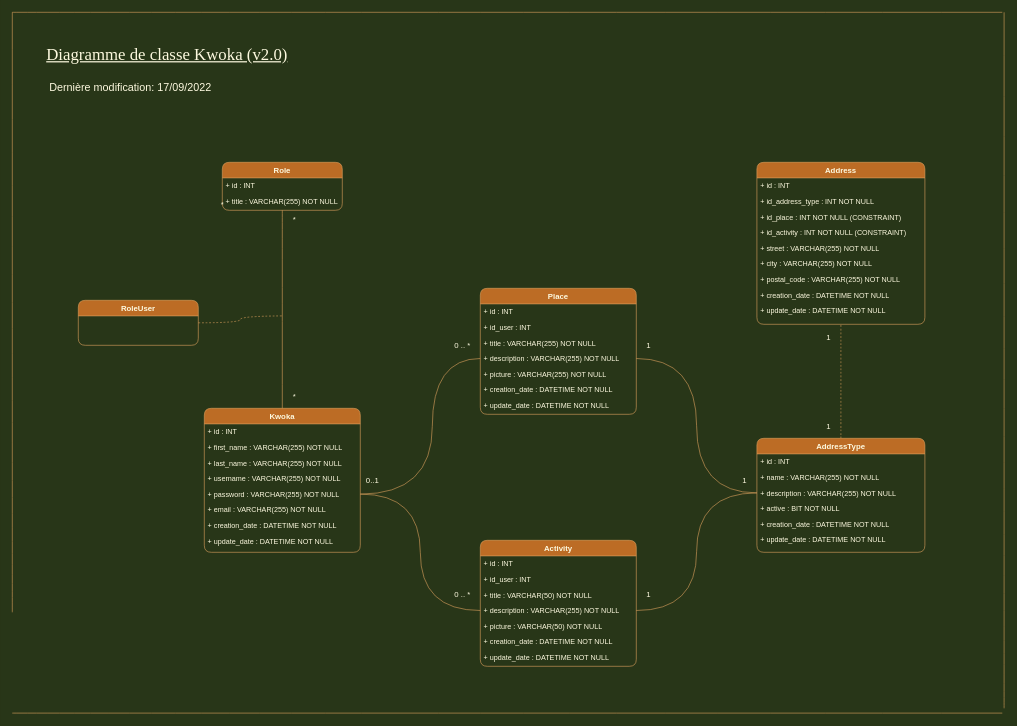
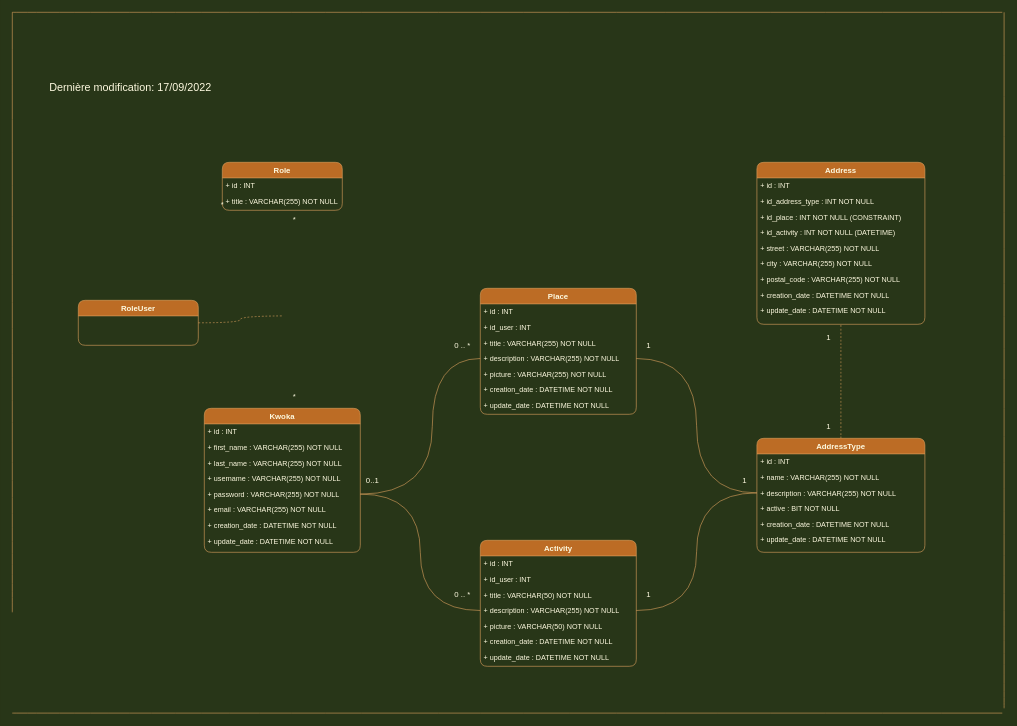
(201, 54) -> none
(833, 233) -> (829, 233)
(282, 311) -> none
